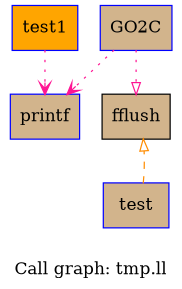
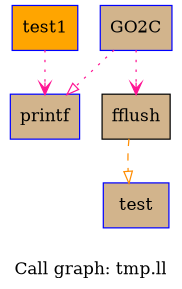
(136, 66) -> (136, 66)
(95, 68) -> (95, 68)
(144, 167) -> (128, 155)
